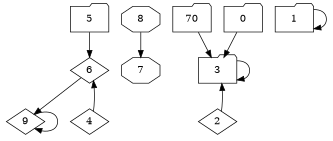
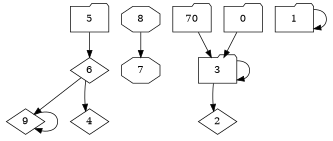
(94, 100) -> (85, 92)
(222, 101) -> (213, 94)
